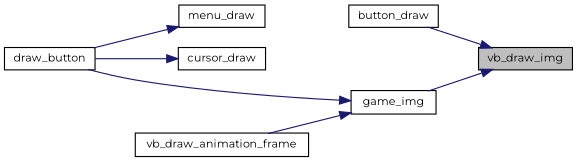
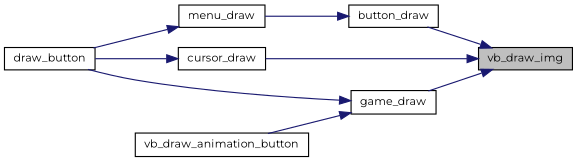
none -> (301, 16)
none -> (366, 59)
(394, 102) -> (394, 102)
(222, 145) -> (222, 145)
